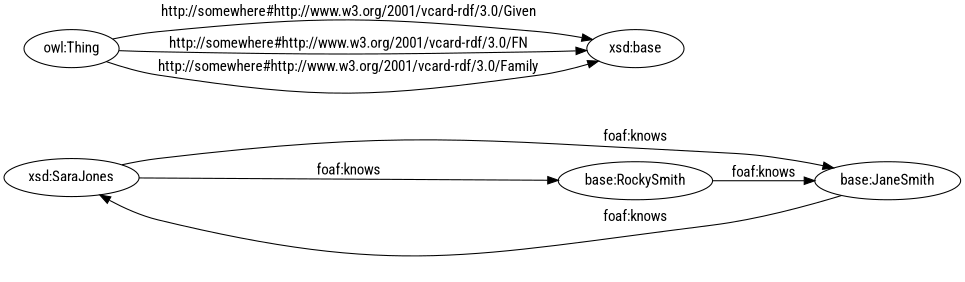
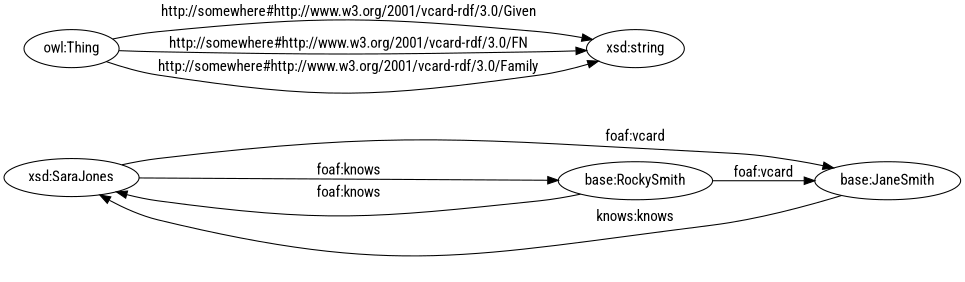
(635, 49) -> (635, 49)
(635, 137) -> (635, 137)
(764, 173) -> (764, 173)
none -> (354, 216)
(635, 217) -> (635, 217)
